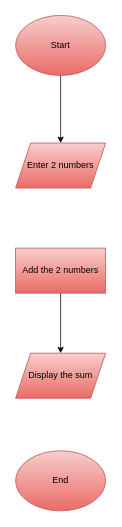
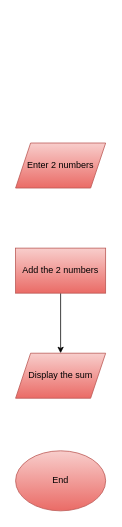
(60, 45) -> none
(60, 107) -> none
